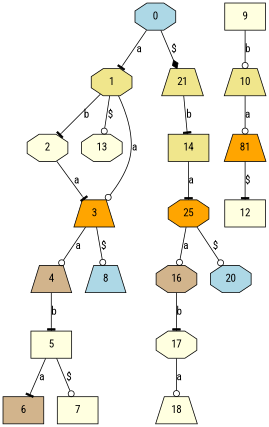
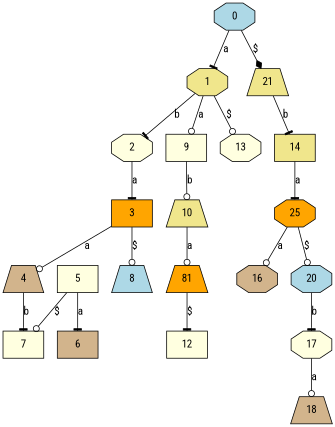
(131, 147) -> (198, 112)
(94, 213) -> (132, 213)
(51, 310) -> (23, 310)
(176, 310) -> (311, 310)
(176, 410) -> (311, 410)
